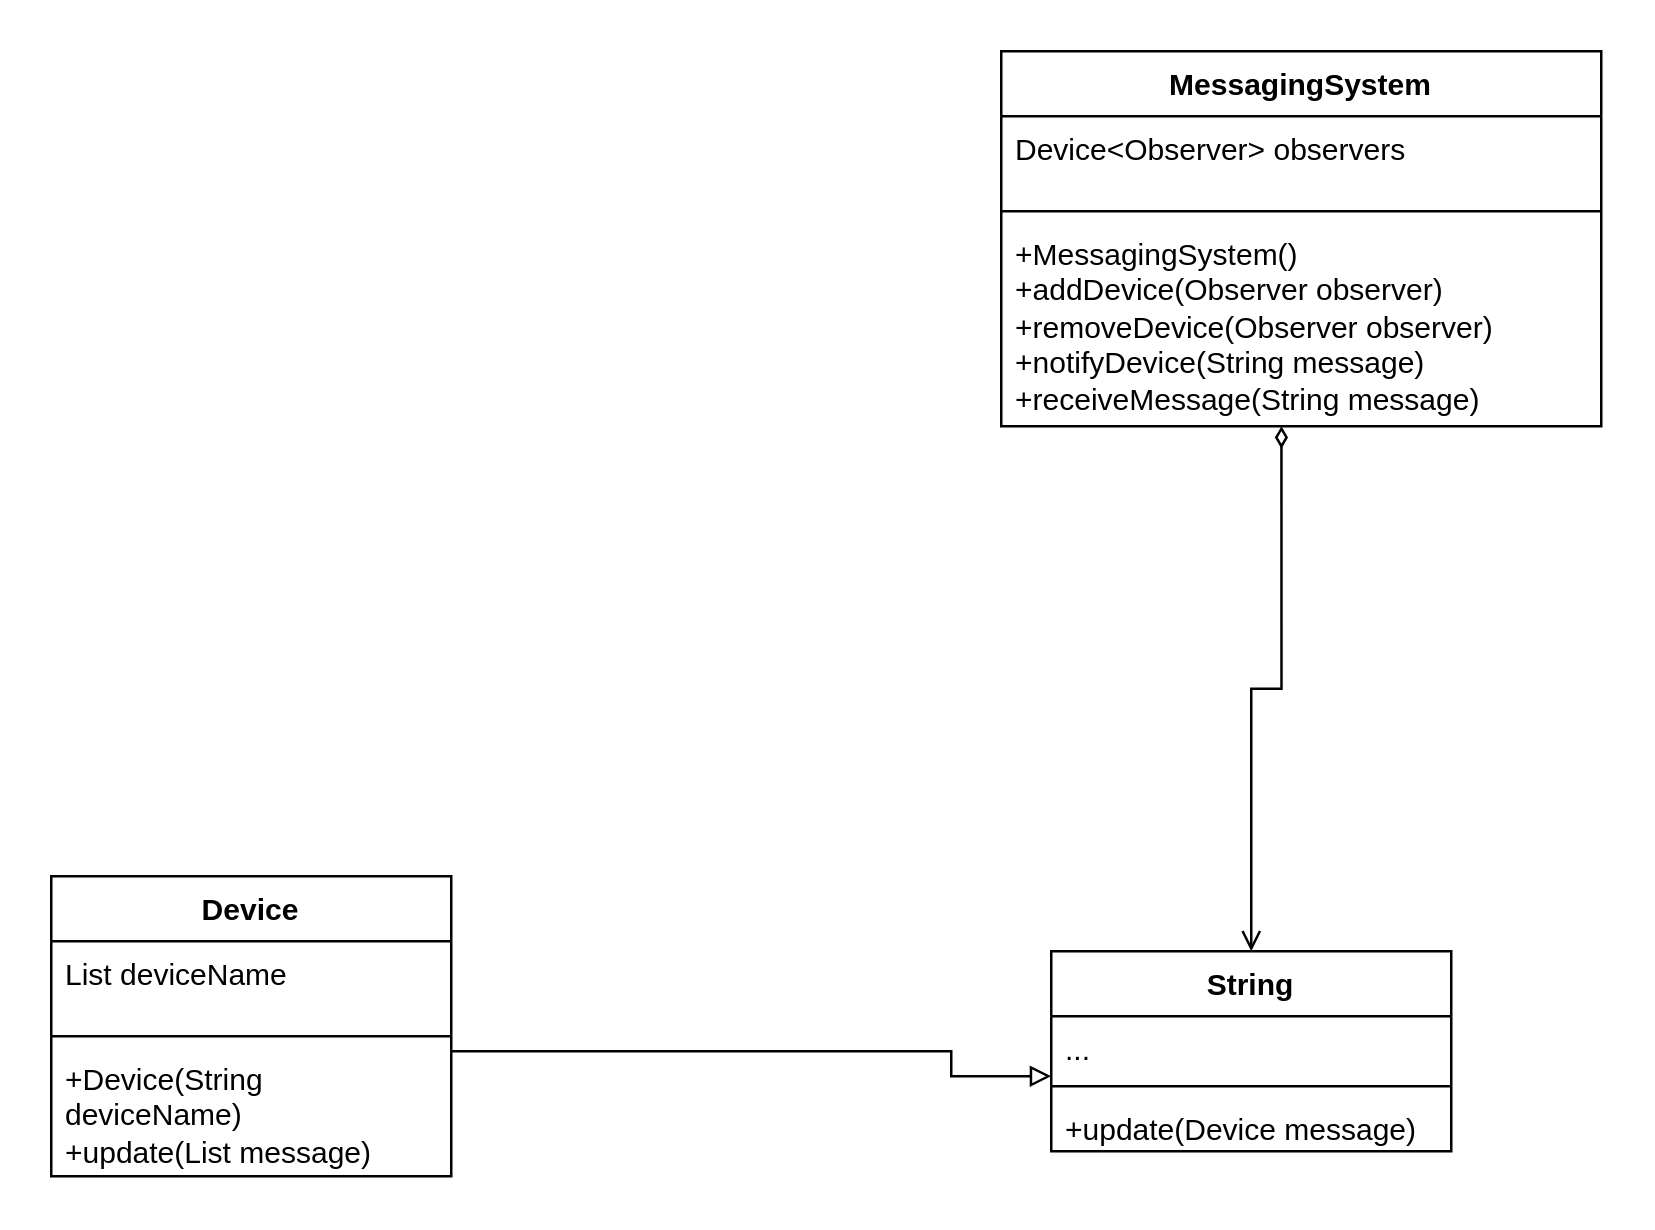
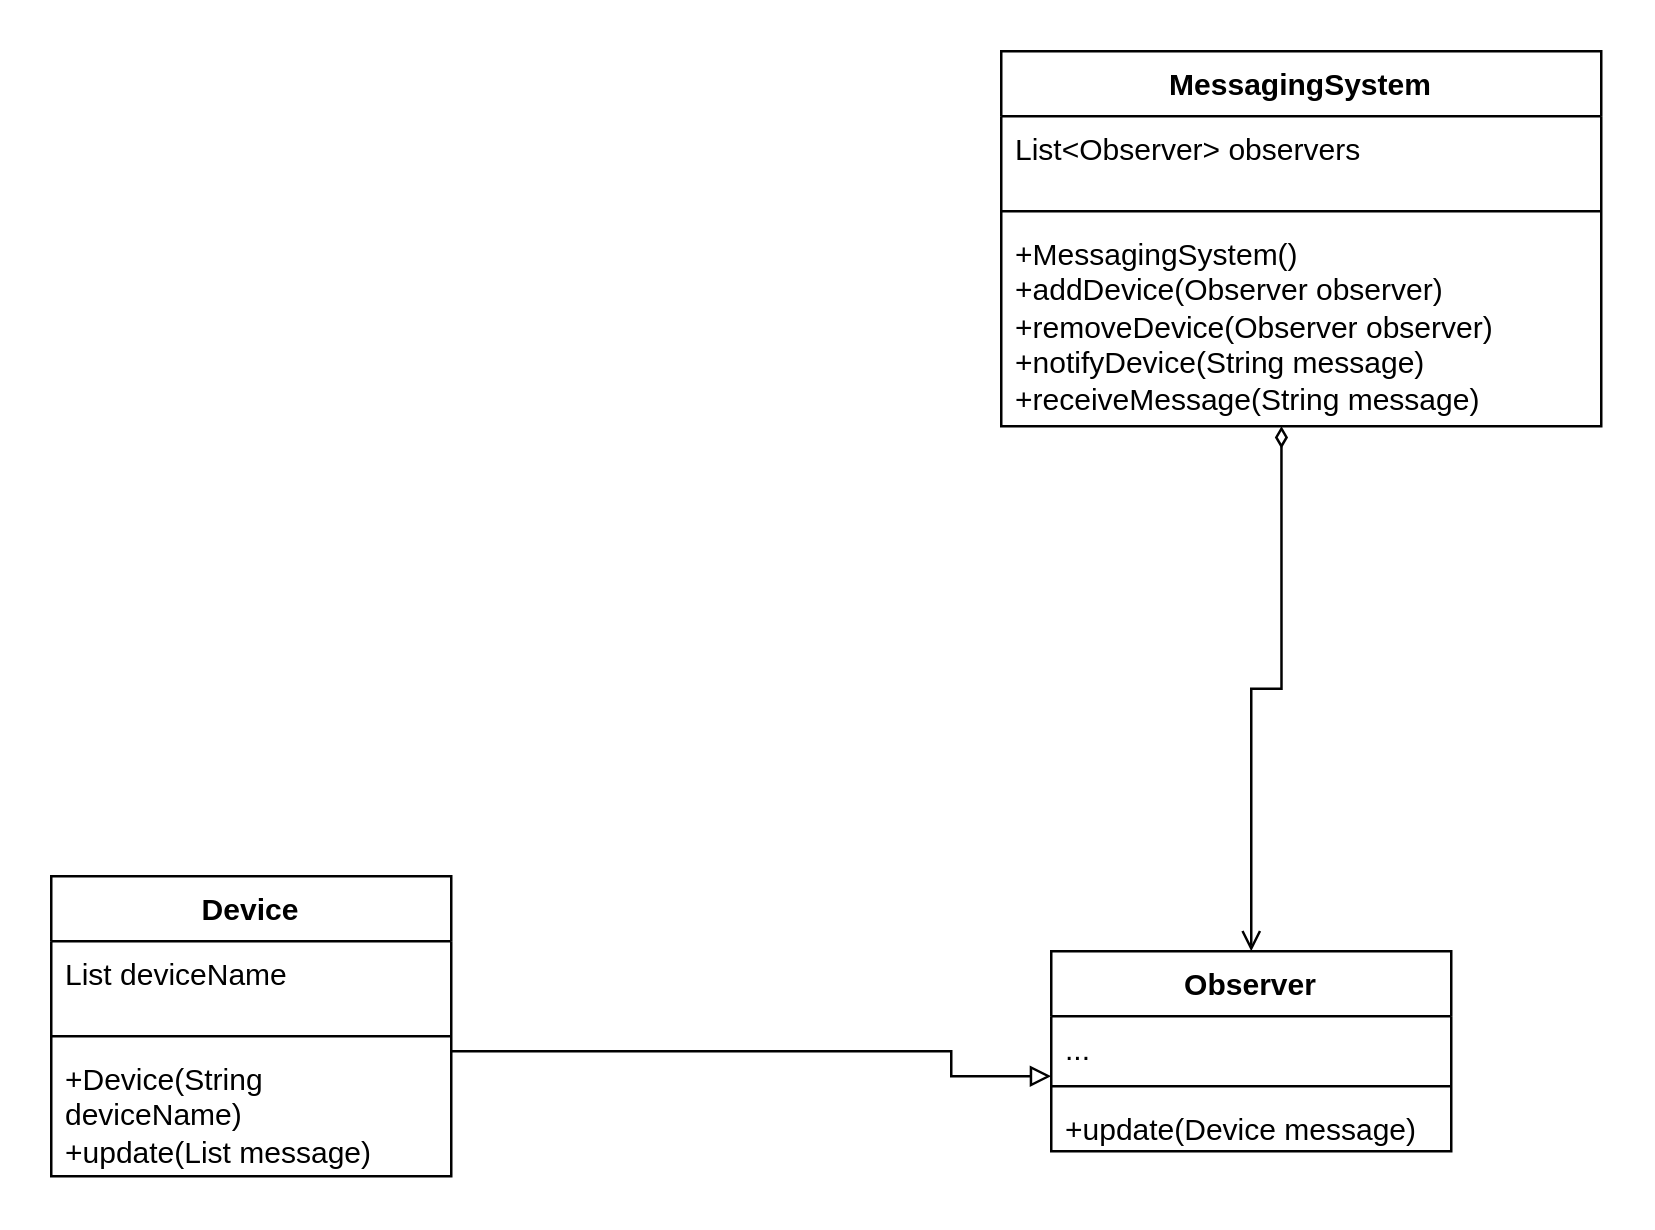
(1227, 152) -> (1210, 152)
(1251, 987) -> (1251, 987)
